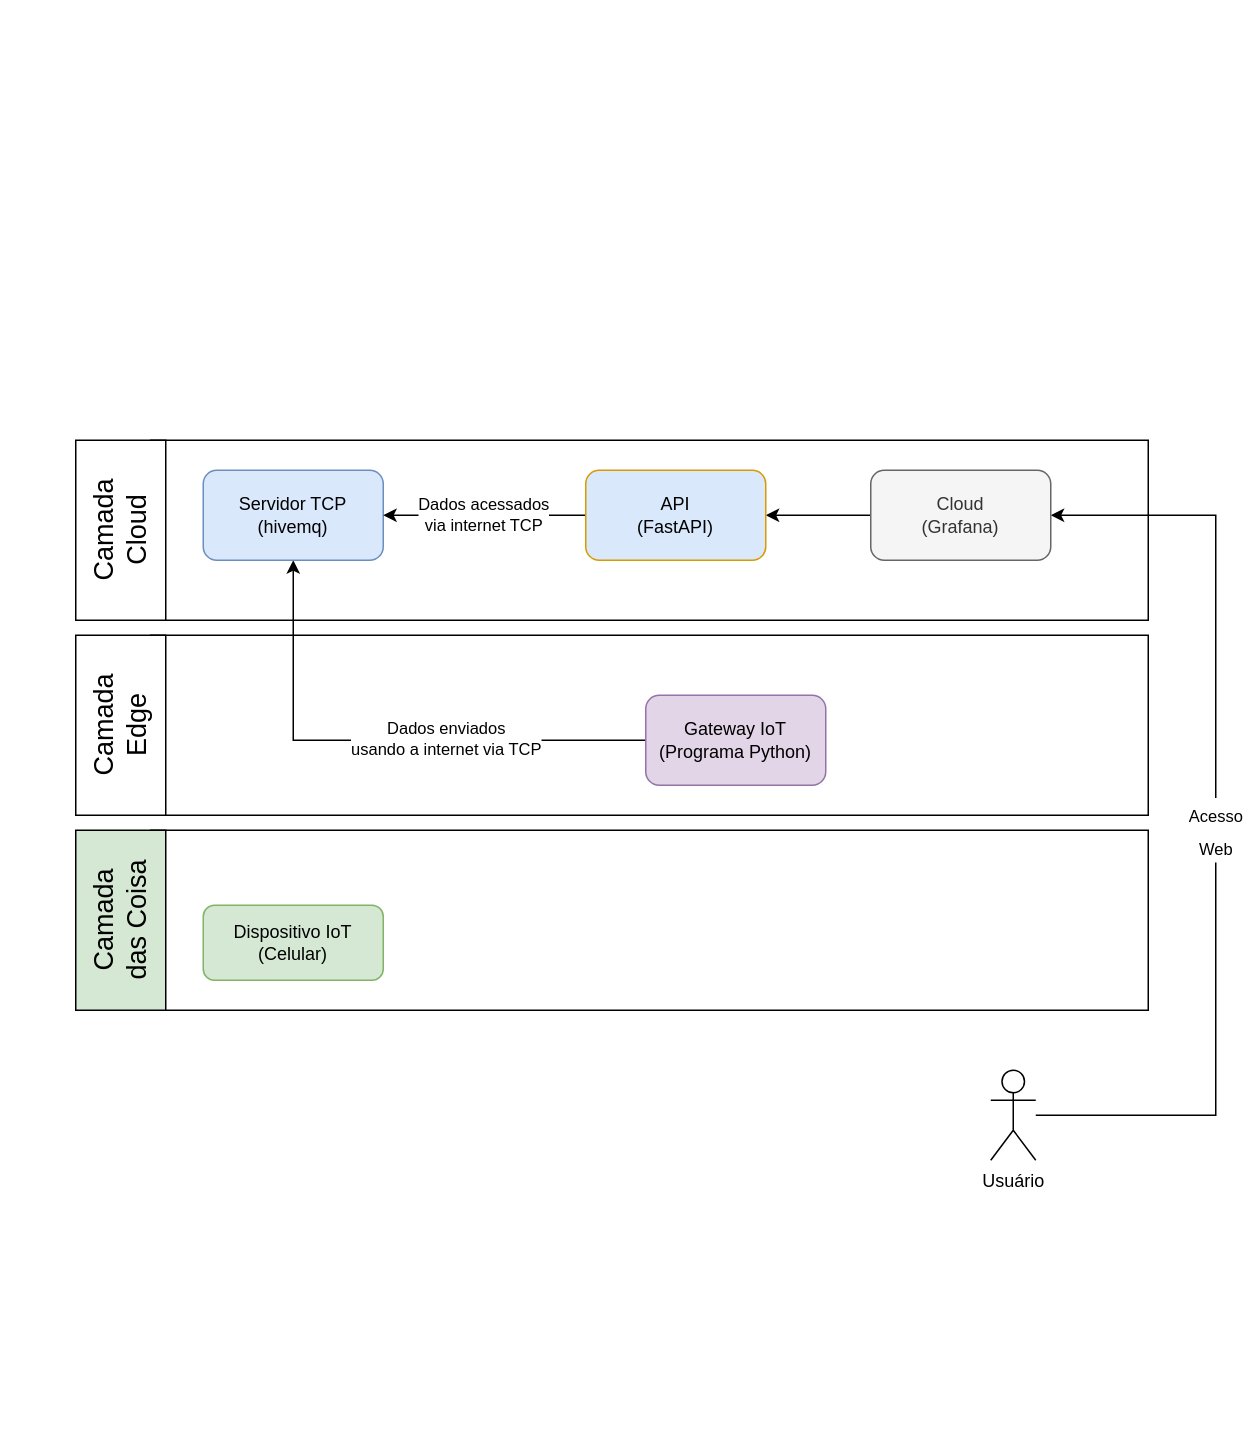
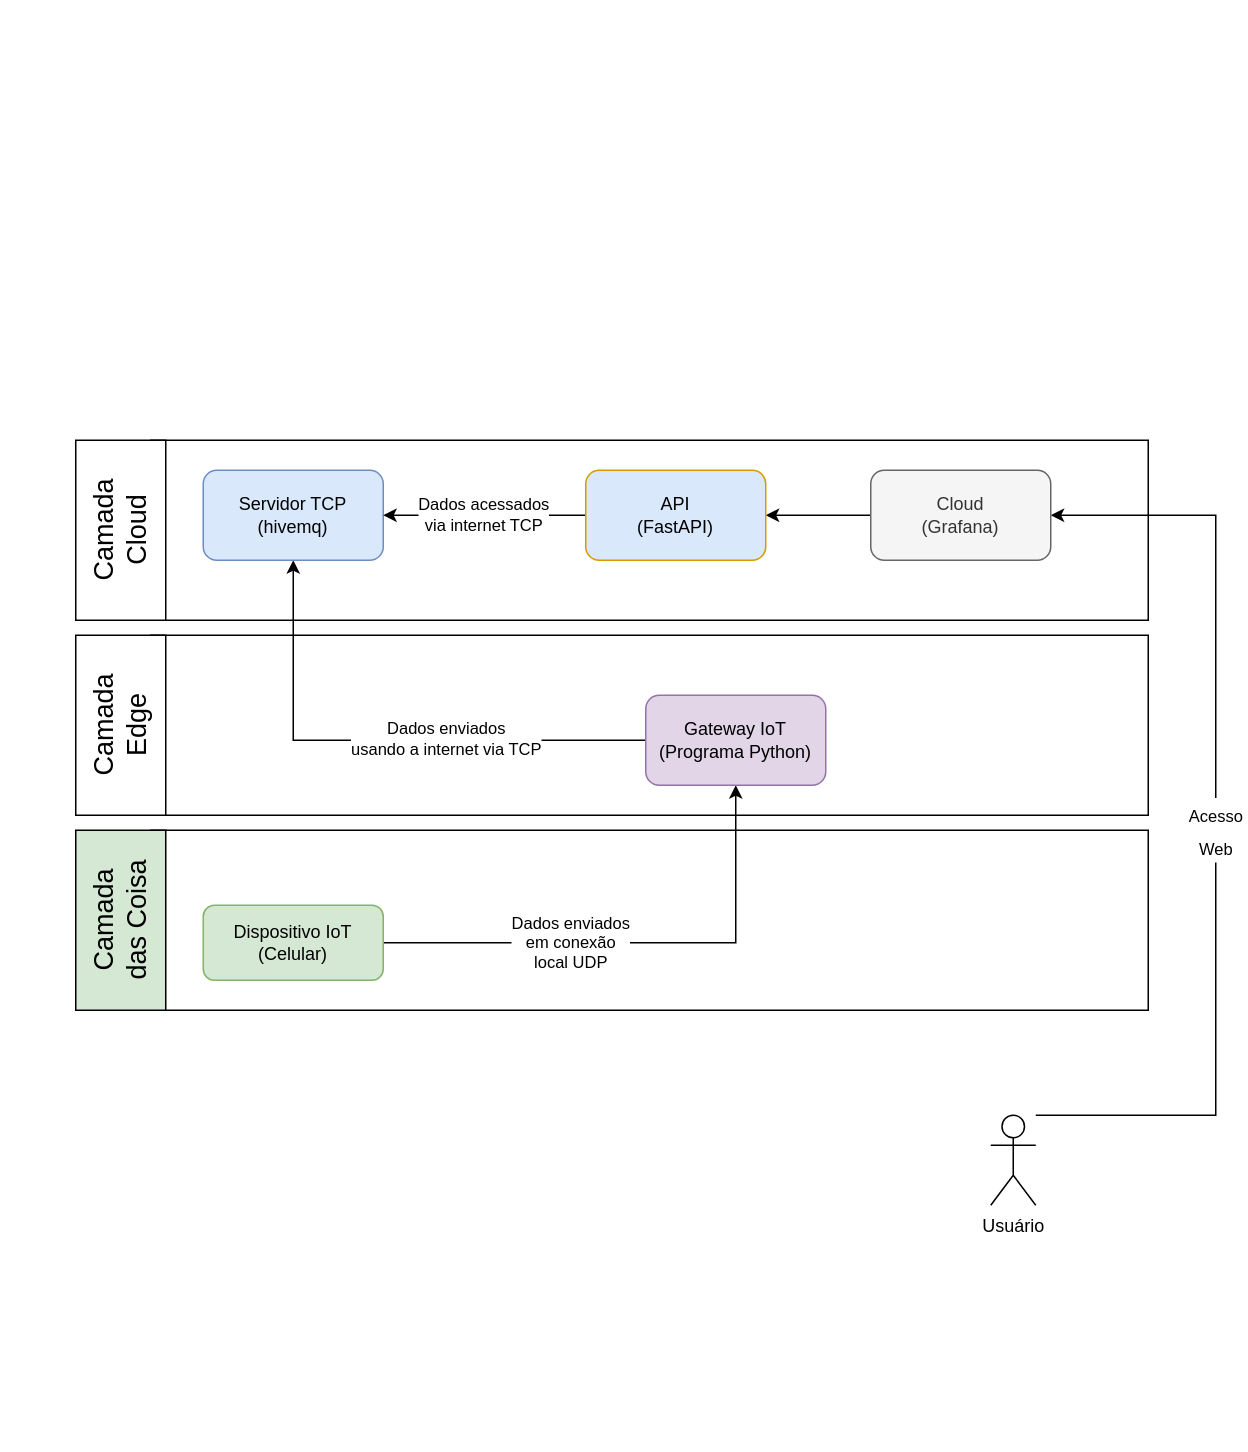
none -> (736, 924)
(1013, 1115) -> (1013, 1160)
